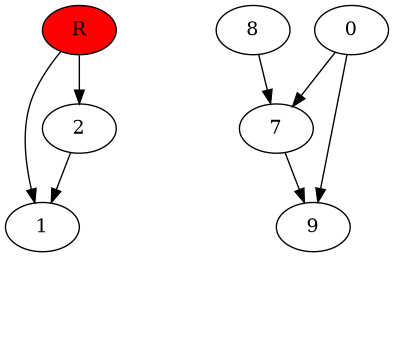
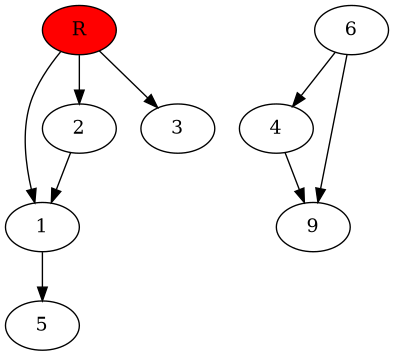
(253, 30) -> none
(352, 30) -> (352, 30)
none -> (178, 129)
(276, 129) -> (276, 129)
none -> (42, 326)
